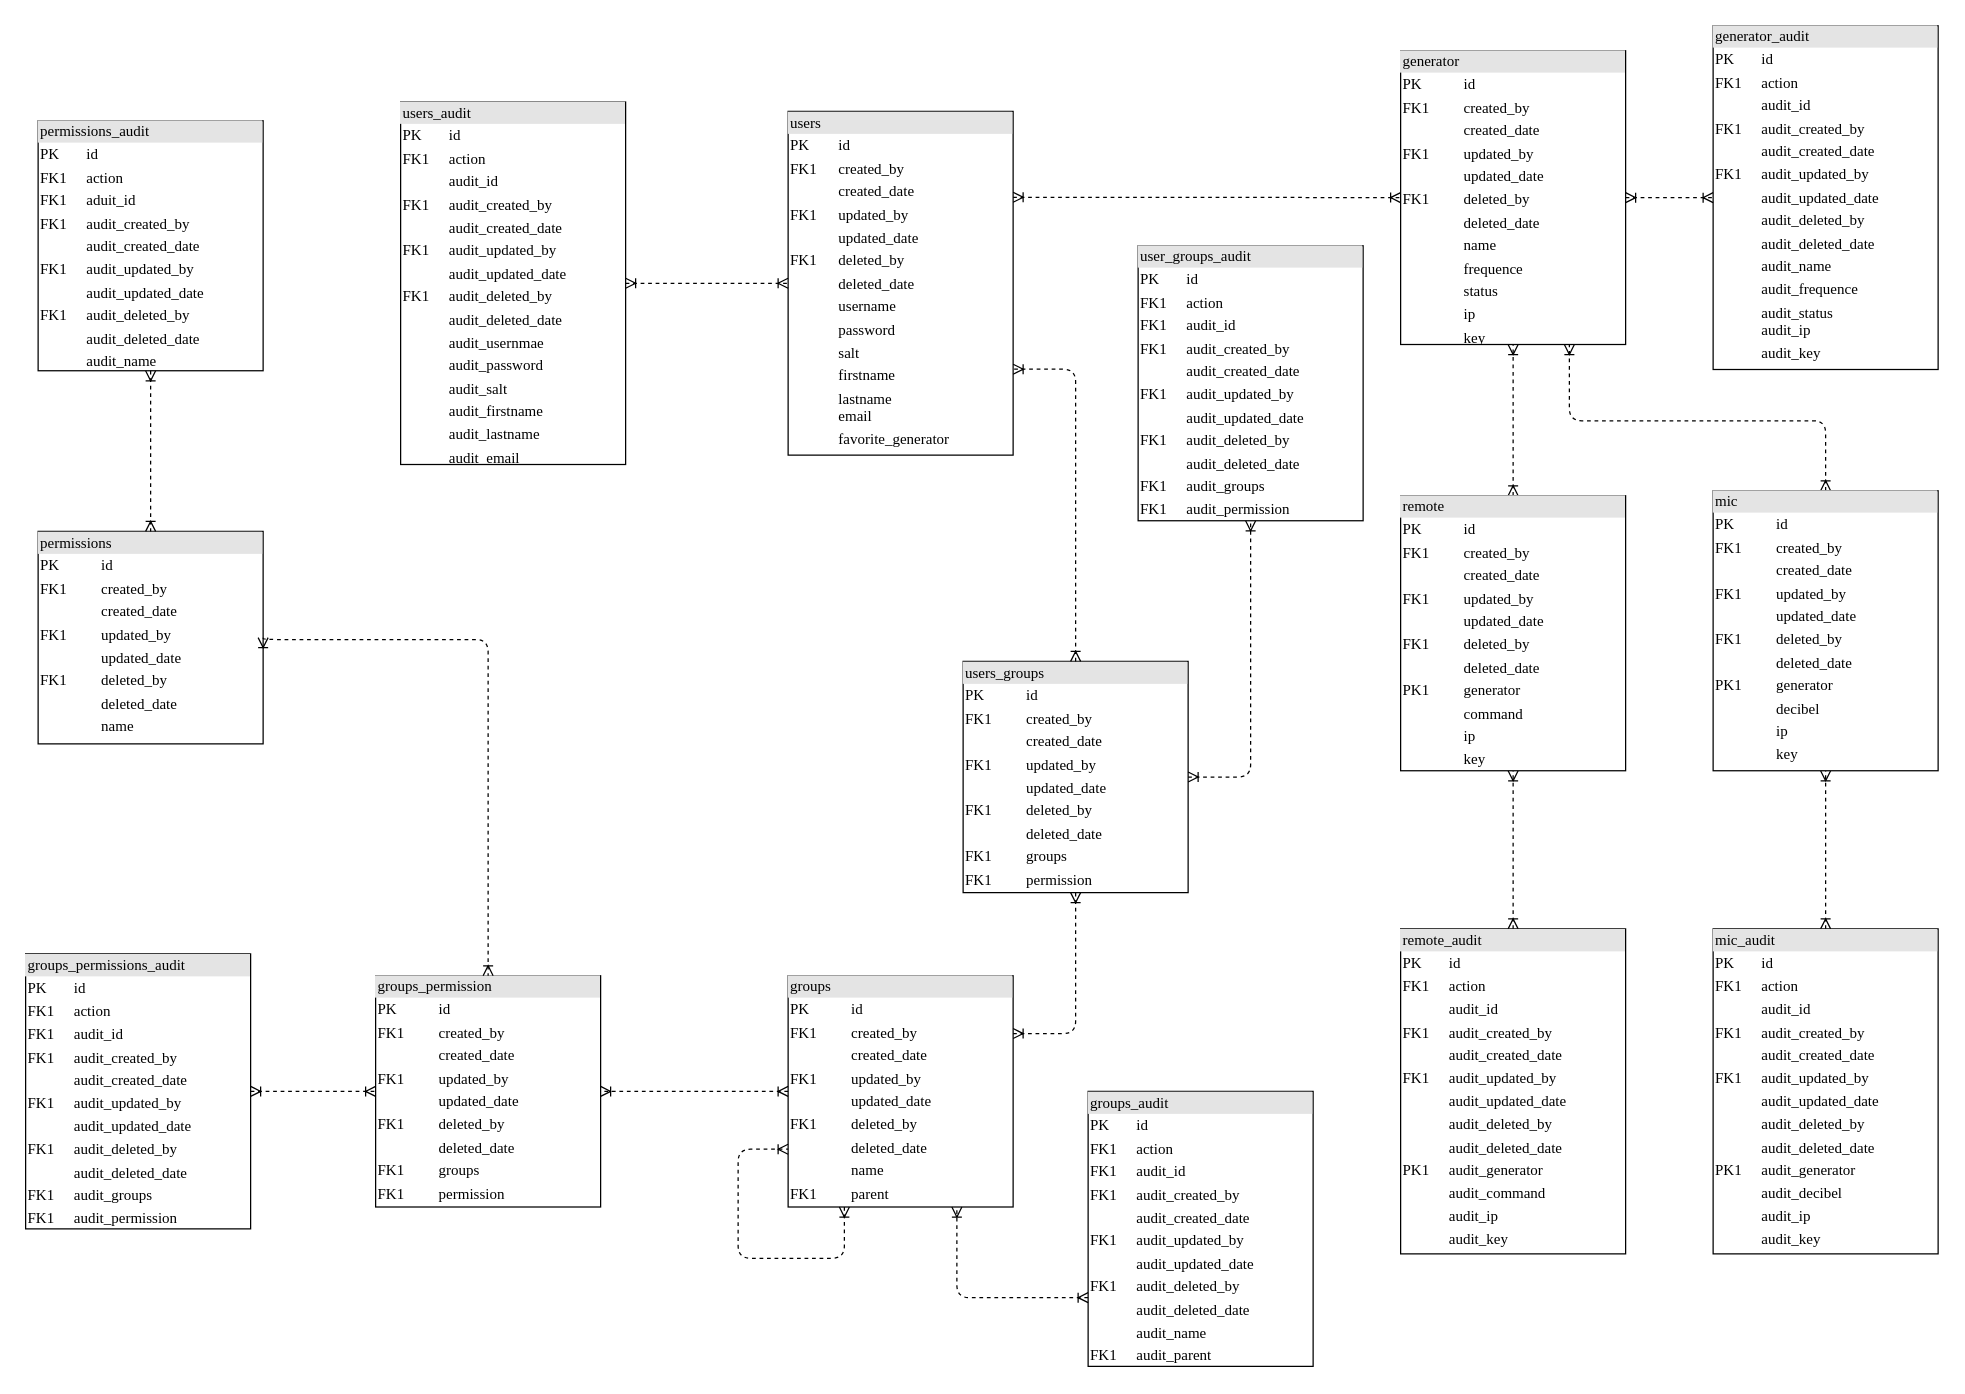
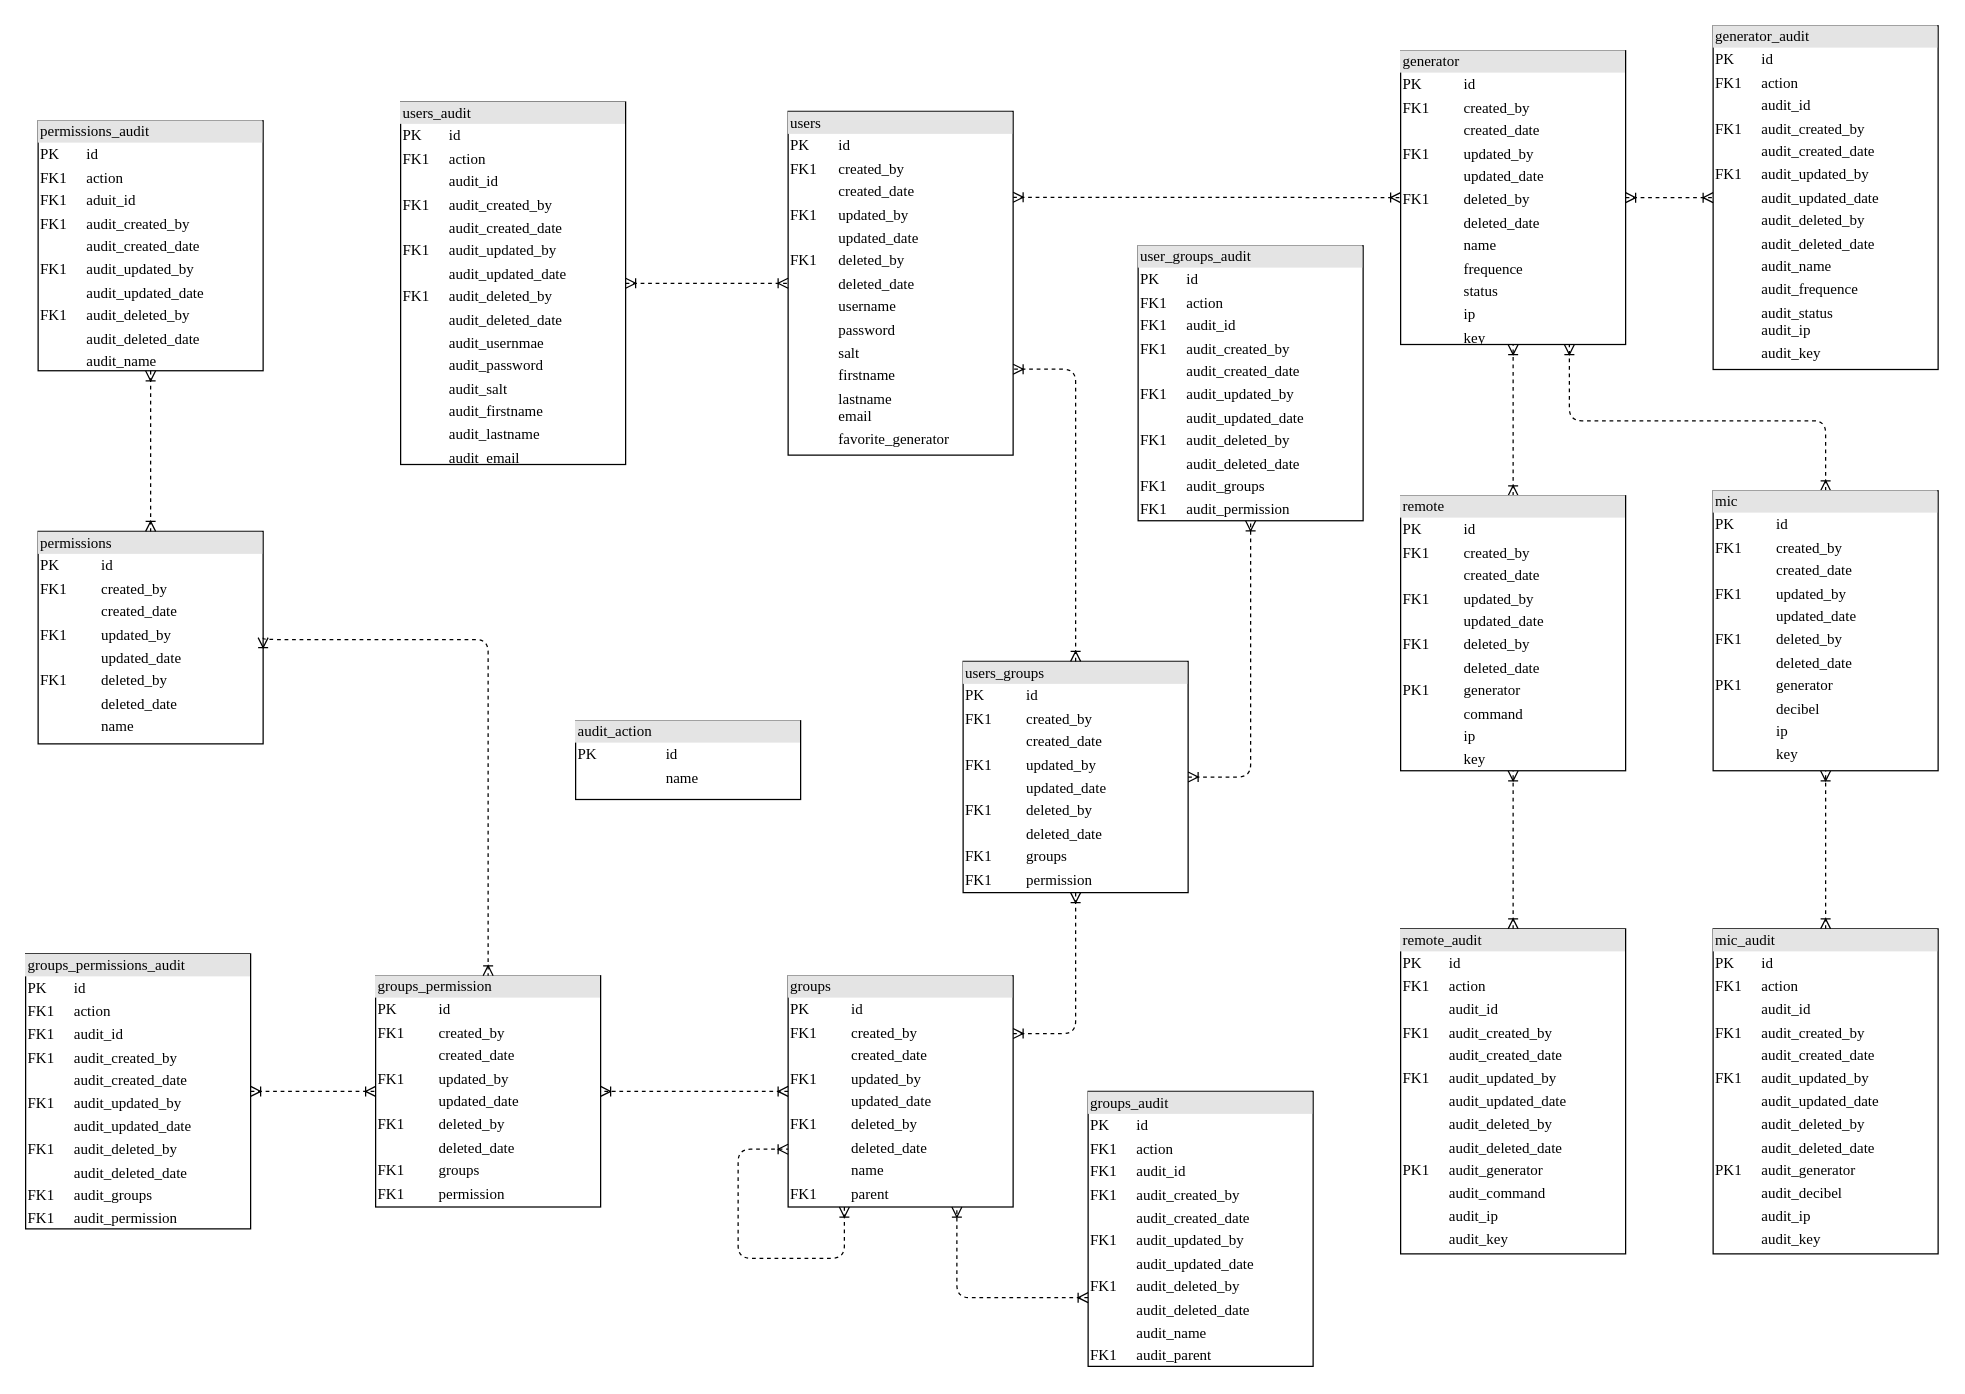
none -> (688, 760)
